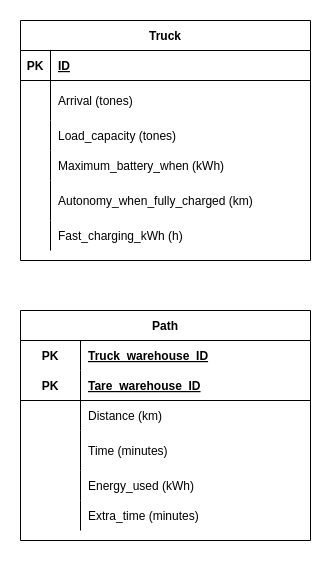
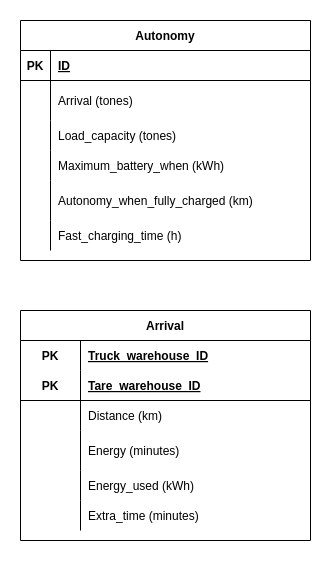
(165, 36) -> (165, 36)
(125, 236) -> (127, 236)
(165, 326) -> (165, 326)
(130, 451) -> (139, 451)
